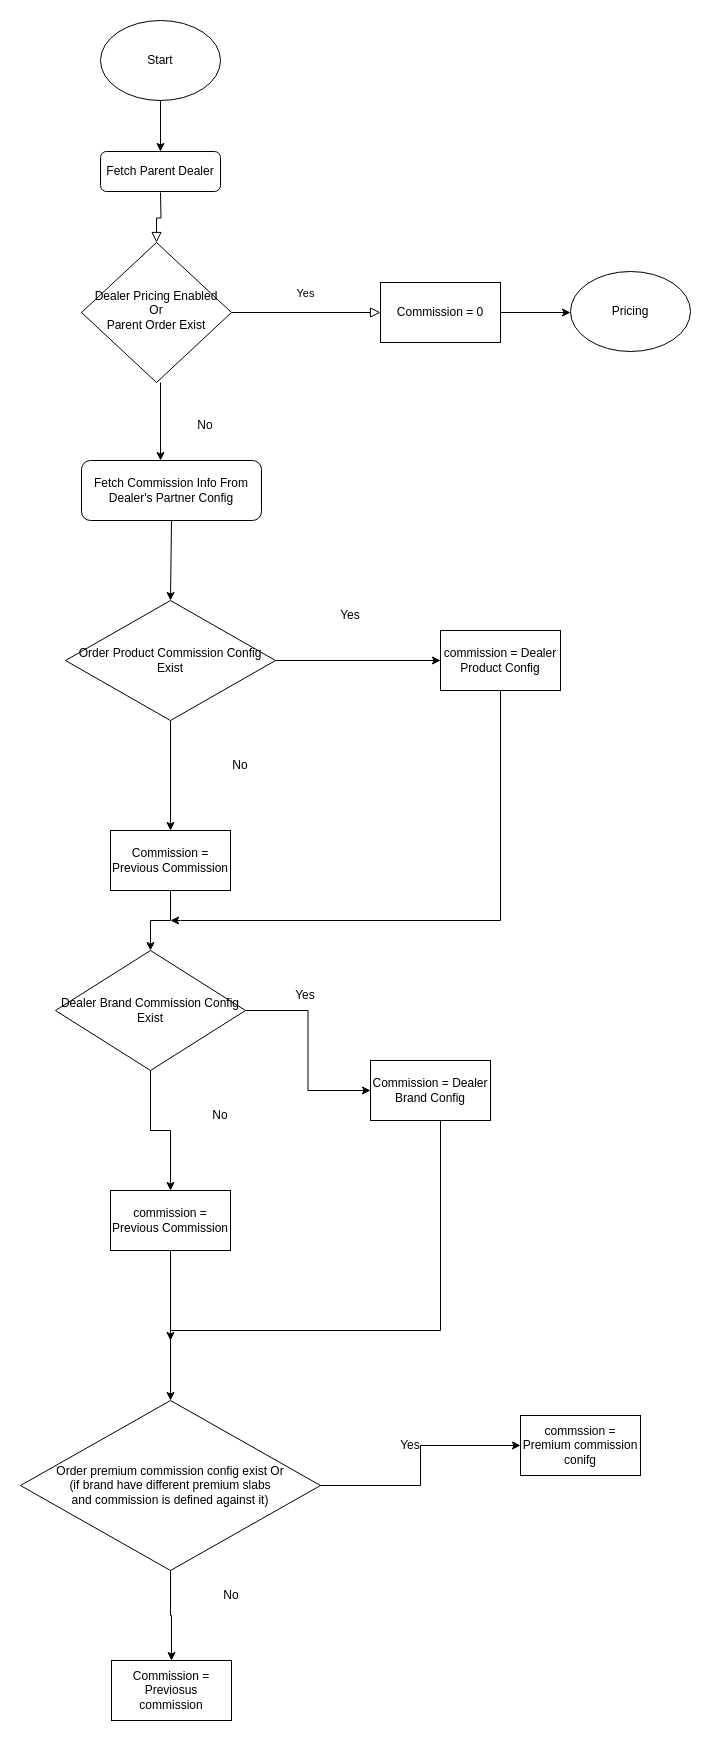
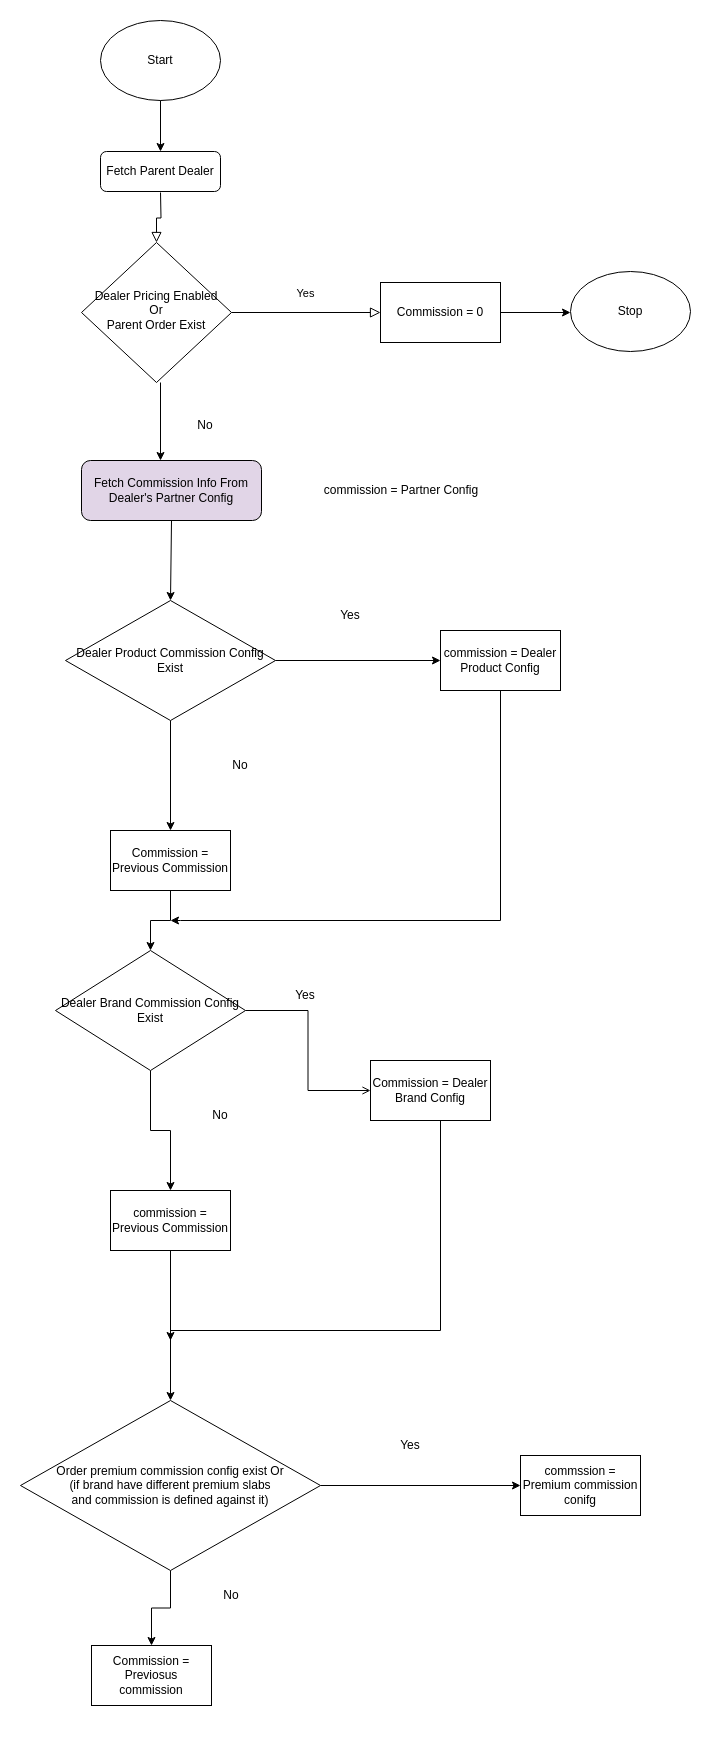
(631, 312) -> (631, 312)
(172, 491) -> (172, 491)
none -> (402, 491)
(171, 661) -> (171, 661)
(362, 1091) -> (364, 1091)
(581, 1446) -> (581, 1486)
(172, 1691) -> (152, 1676)
